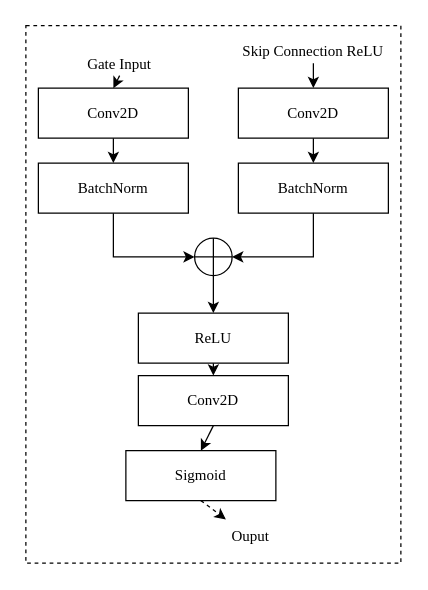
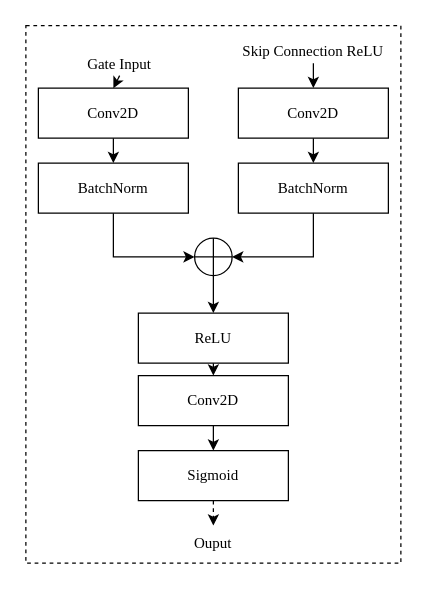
(201, 476) -> (213, 476)
(251, 538) -> (213, 544)
